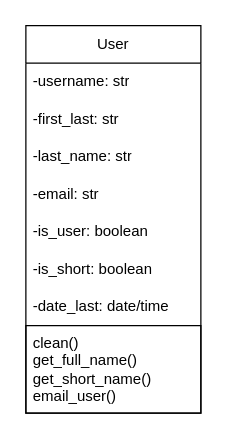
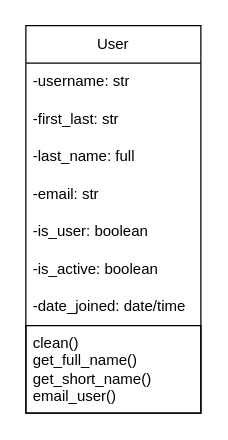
(90, 157) -> (91, 157)
(101, 269) -> (103, 269)
(114, 307) -> (114, 307)
